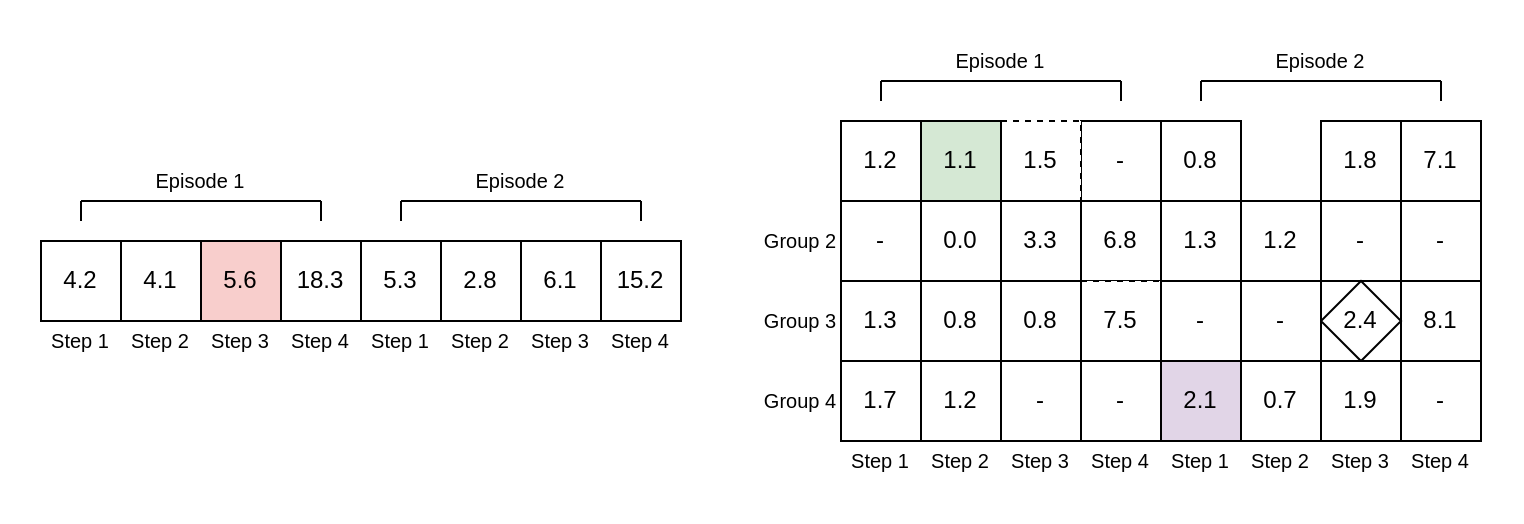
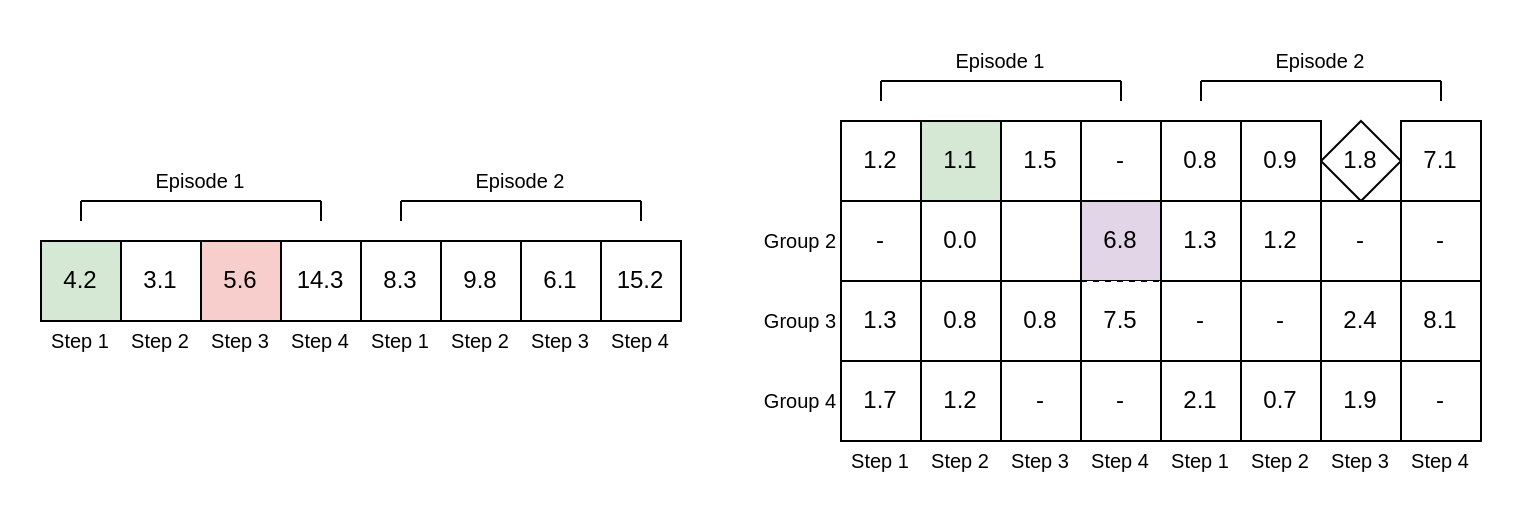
(1041, 161) -> (1041, 161)
none -> (1281, 161)
(1361, 161) -> (1361, 161)
(1041, 241) -> none
(1121, 241) -> (1121, 241)
(81, 281) -> (81, 281)
(161, 281) -> (161, 281)
(321, 281) -> (321, 281)
(401, 281) -> (401, 281)
(481, 281) -> (481, 281)
(1361, 321) -> (1361, 321)
(1201, 401) -> (1201, 401)
